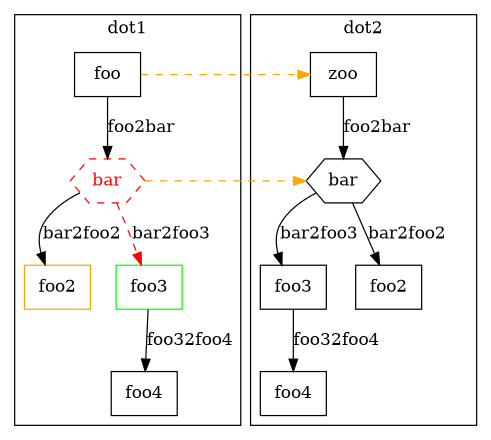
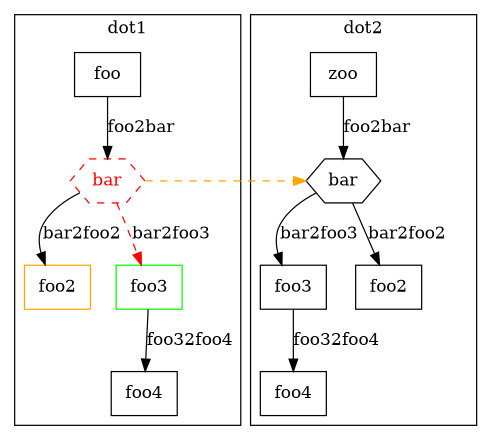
(219, 75) -> none
